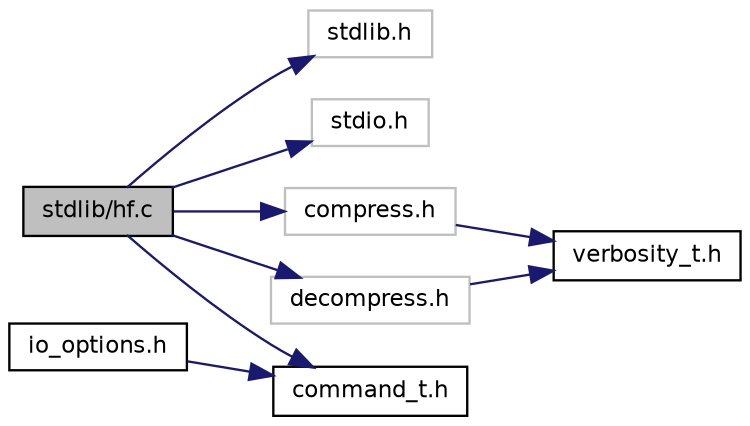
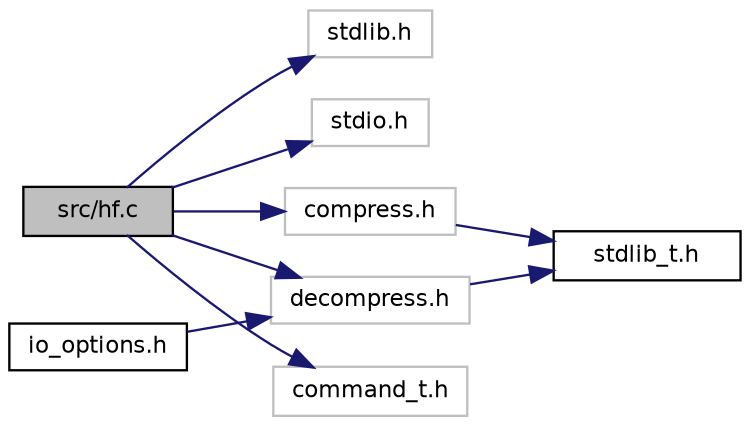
(98, 211) -> (98, 211)
(647, 256) -> (647, 256)
(219, 367) -> (217, 327)
(370, 391) -> (370, 391)
